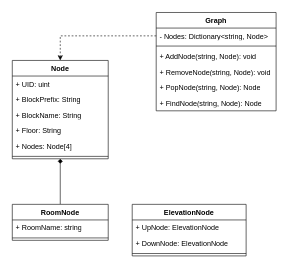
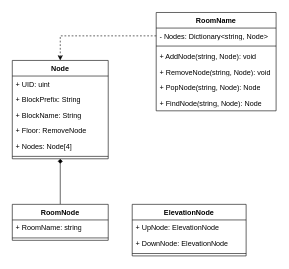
(216, 21) -> (216, 21)
(41, 131) -> (50, 131)
